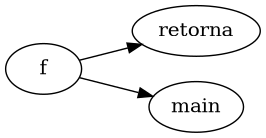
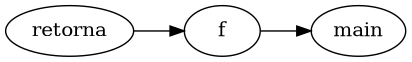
(104, 54) -> (152, 31)
